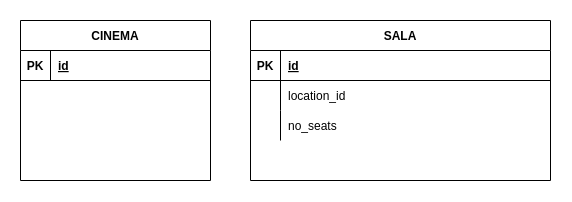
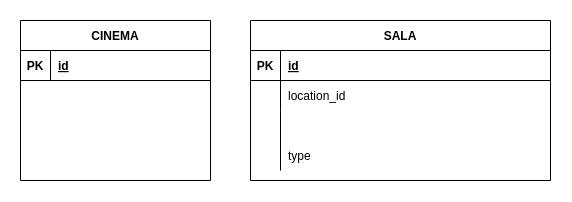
(416, 126) -> none
none -> (416, 156)
